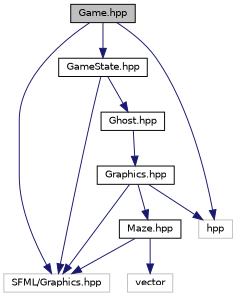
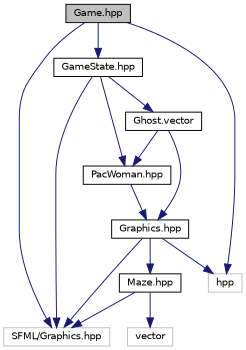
(133, 121) -> (164, 121)
none -> (127, 175)
